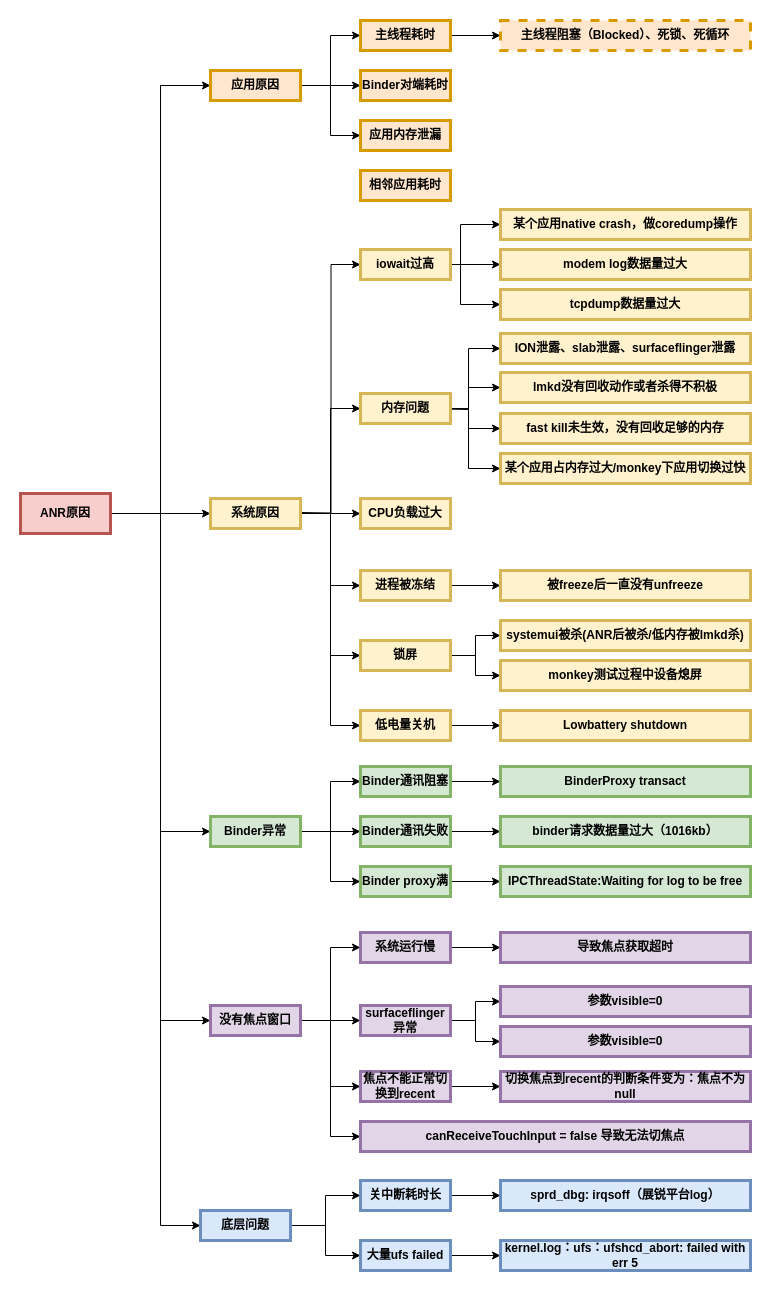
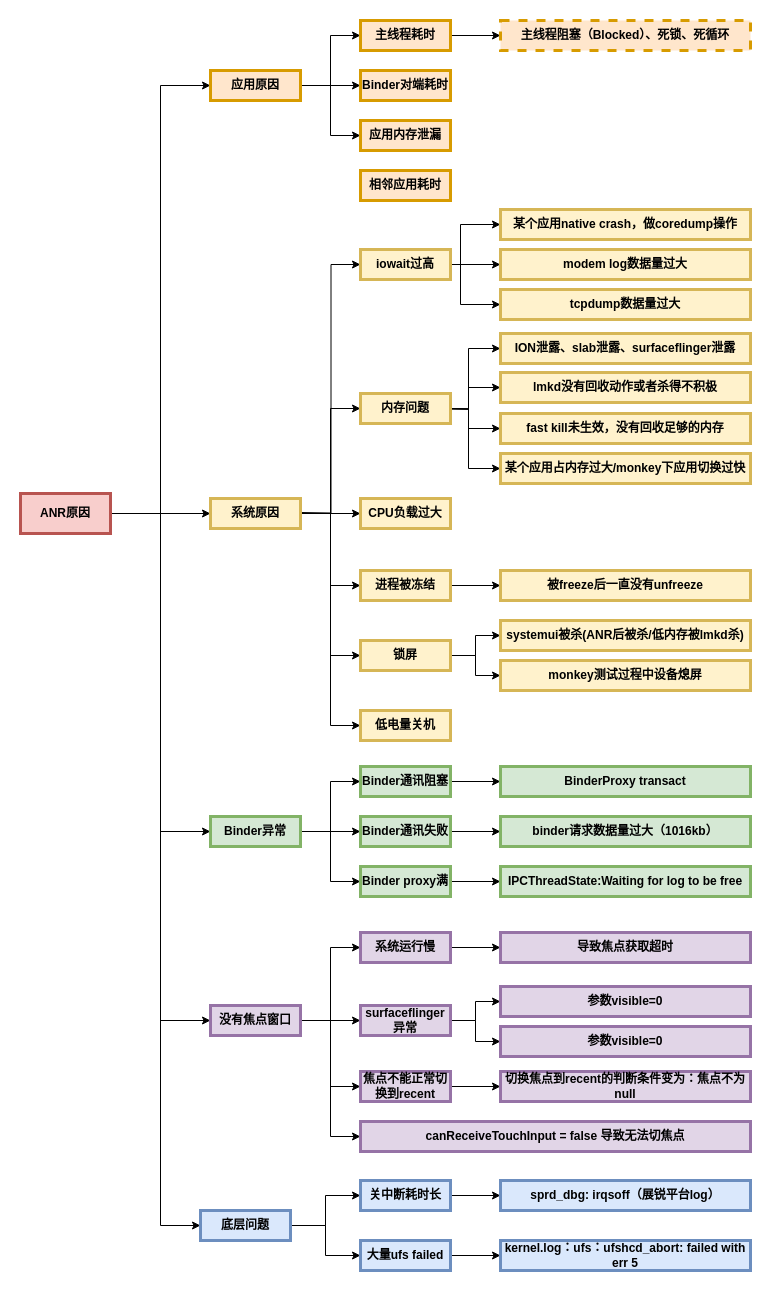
(472, 726) -> none
(626, 726) -> none
